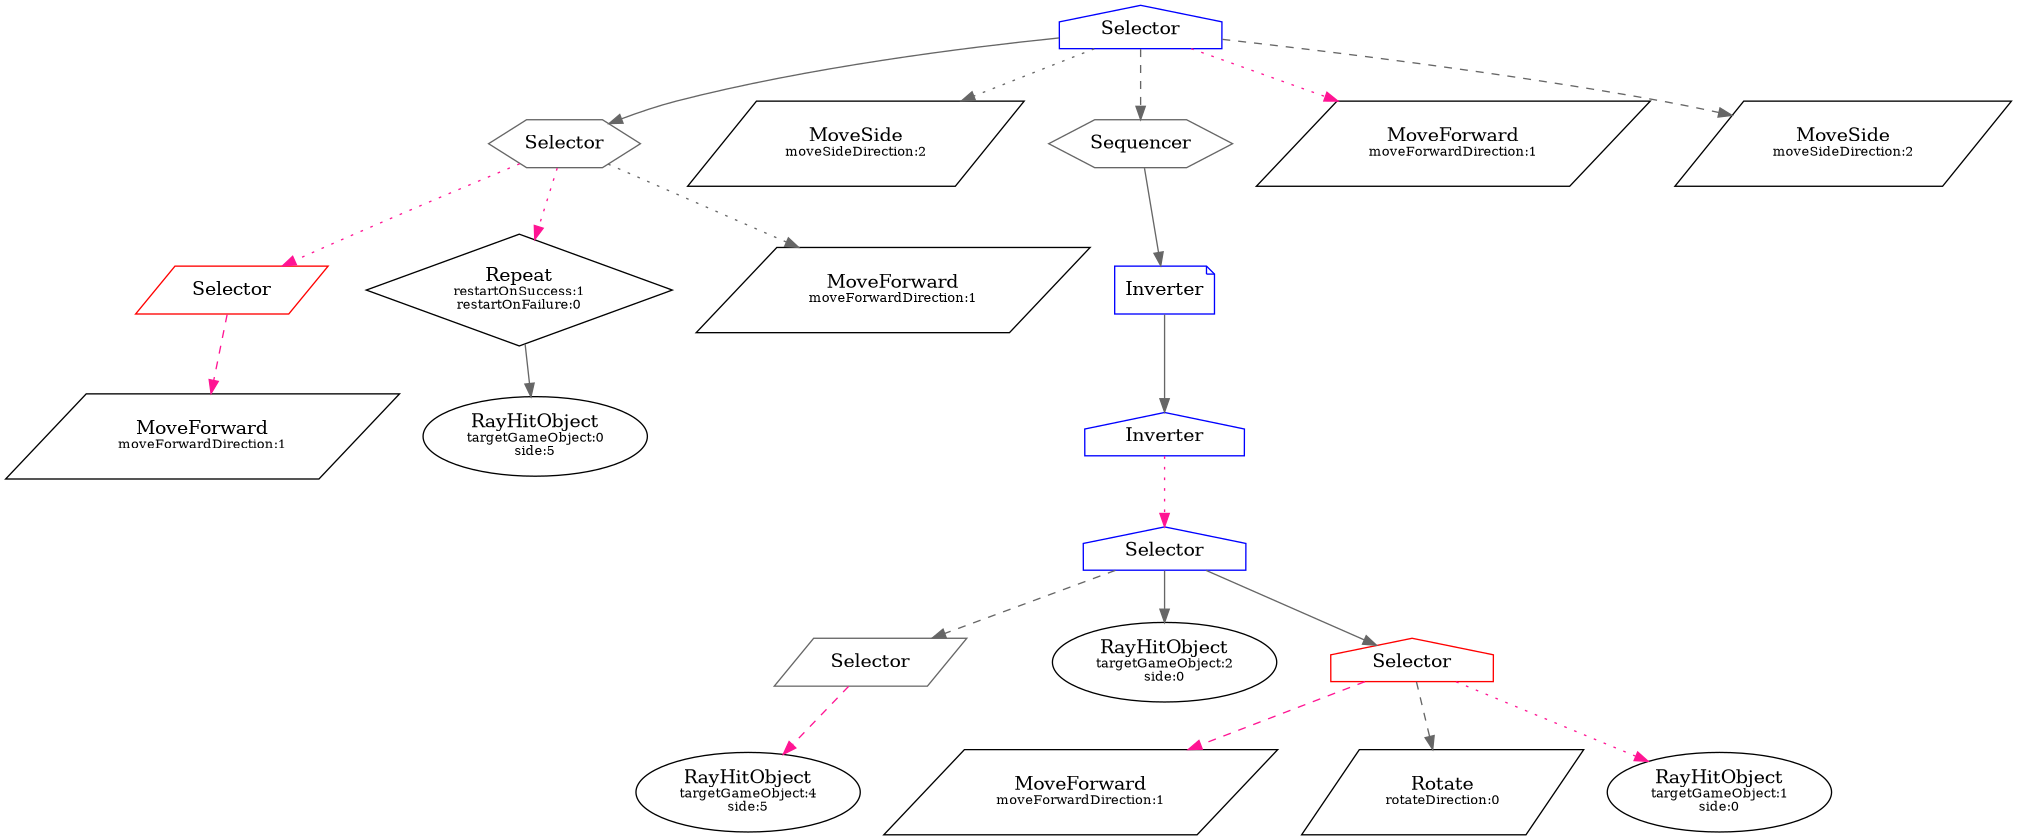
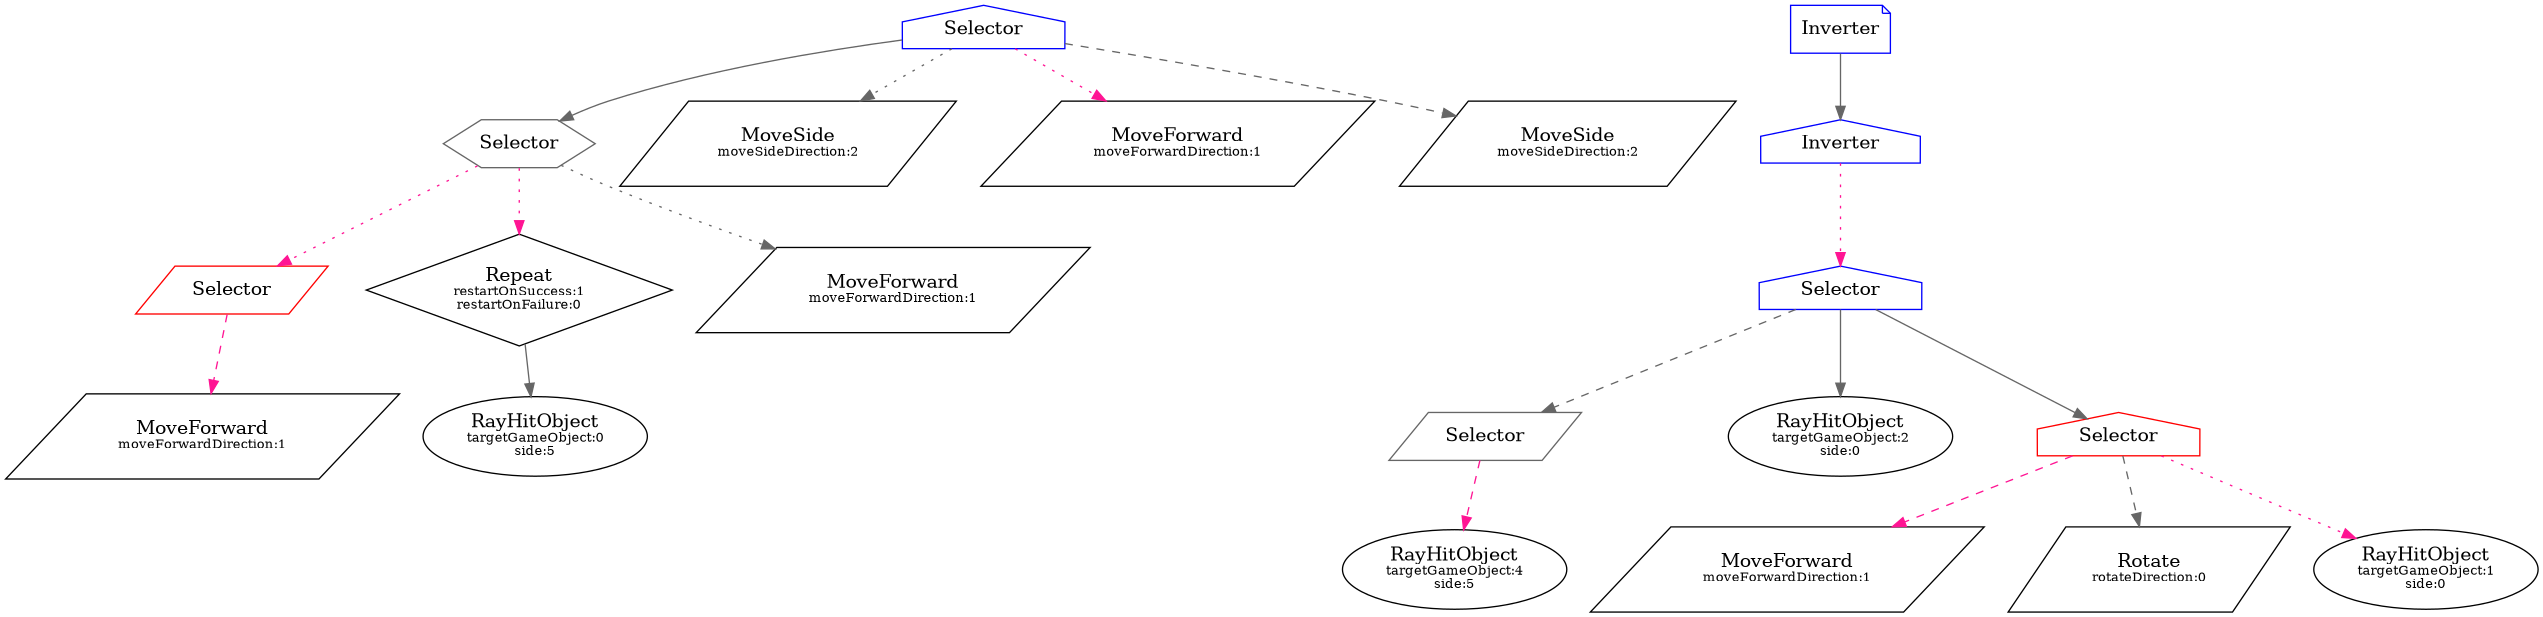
(1141, 144) -> none
